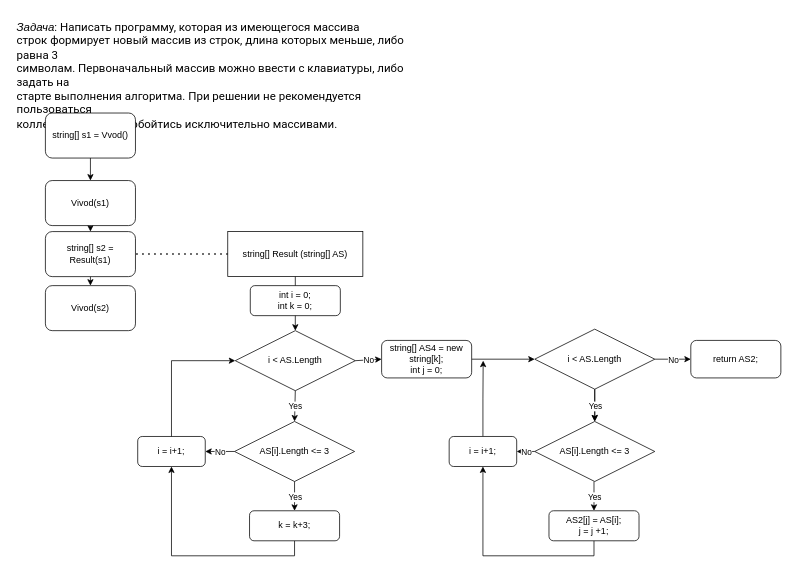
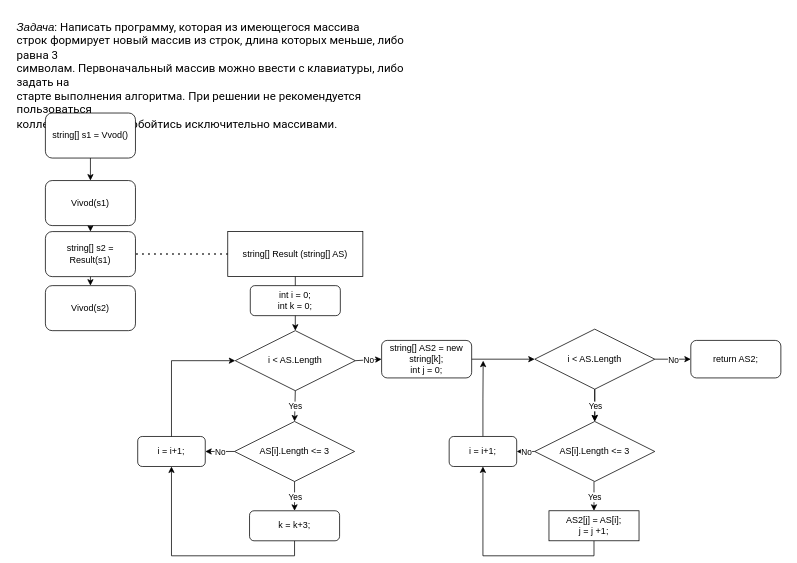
(426, 359) -> (426, 359)
(594, 525) -> (594, 525)
